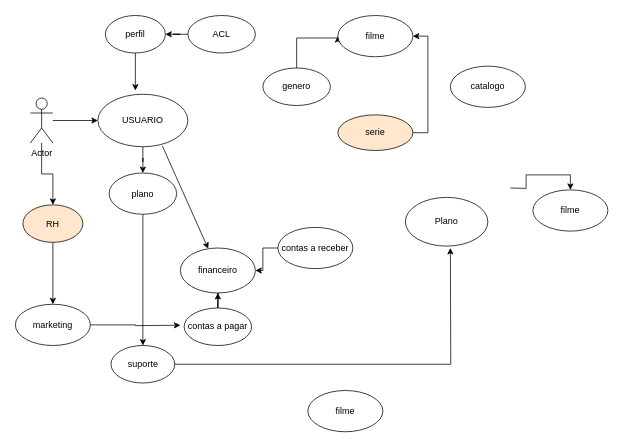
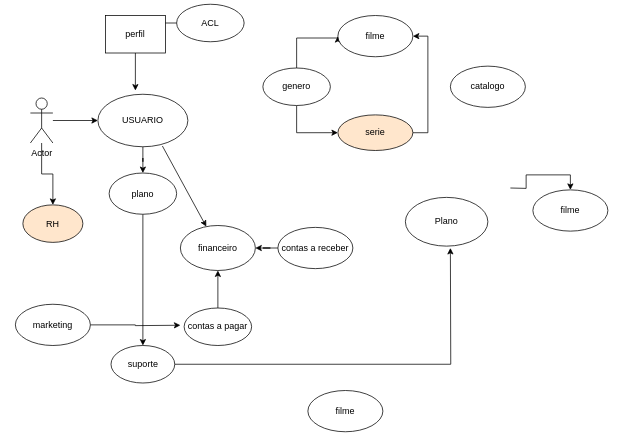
(135, 34) -> (135, 34)
(222, 34) -> (210, 23)
none -> (301, 133)
(218, 270) -> (218, 248)
(53, 297) -> none
